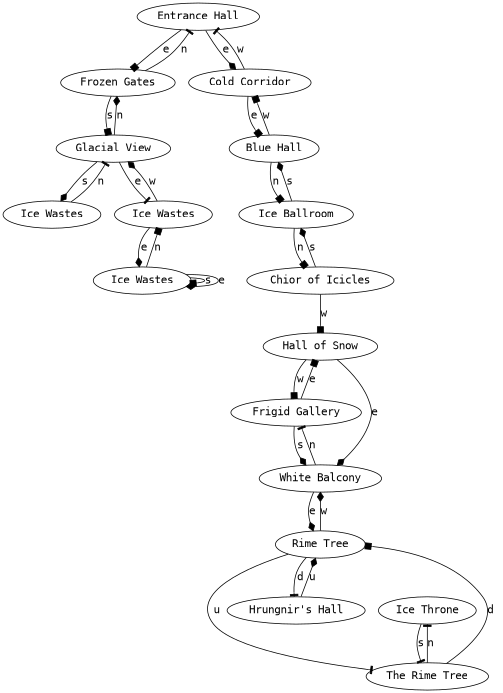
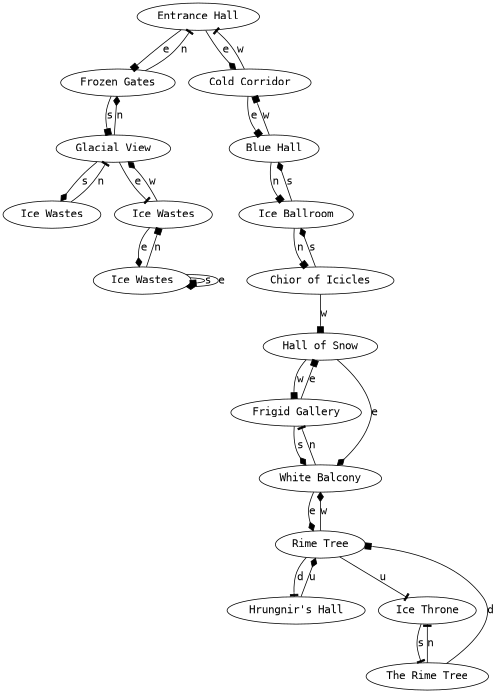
(232, 637) -> (372, 576)
